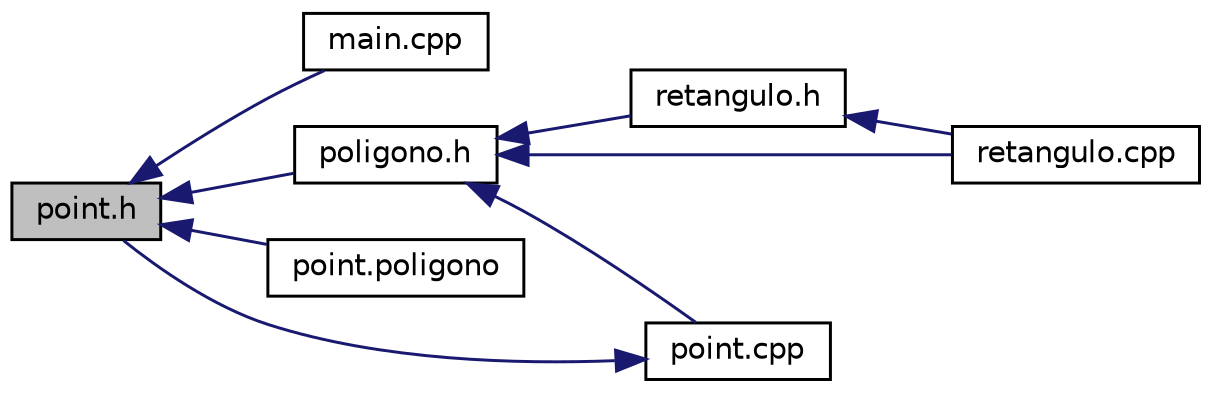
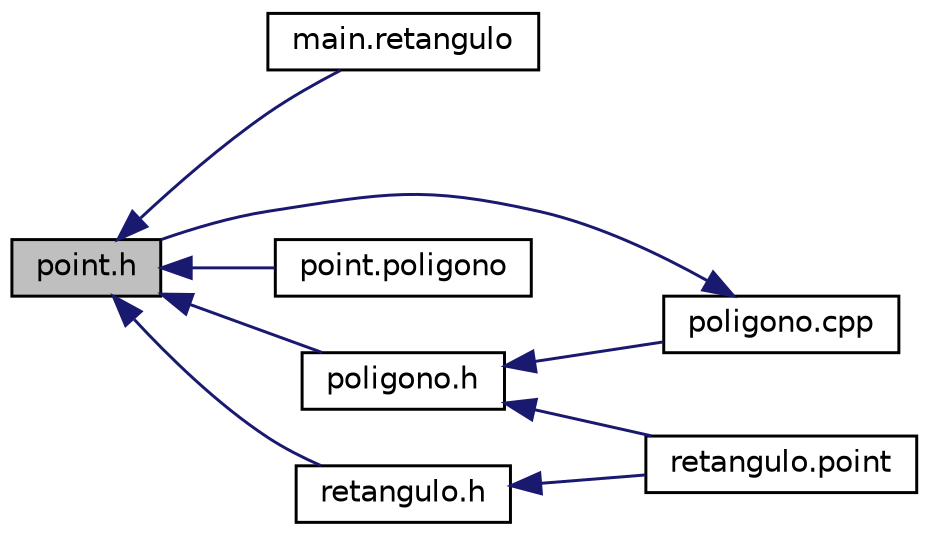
(396, 42) -> (403, 42)
(579, 124) -> (220, 402)
(1076, 155) -> (781, 464)
(738, 351) -> (781, 324)
